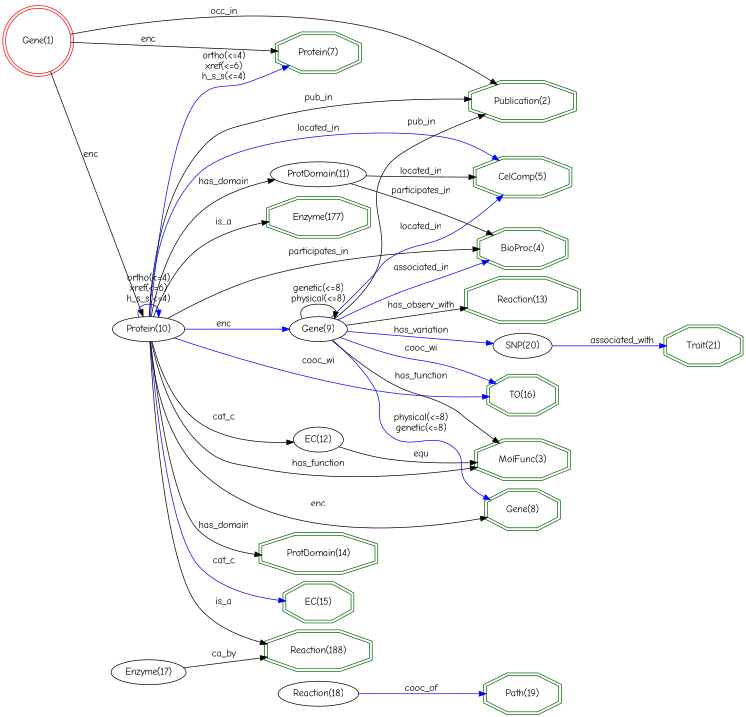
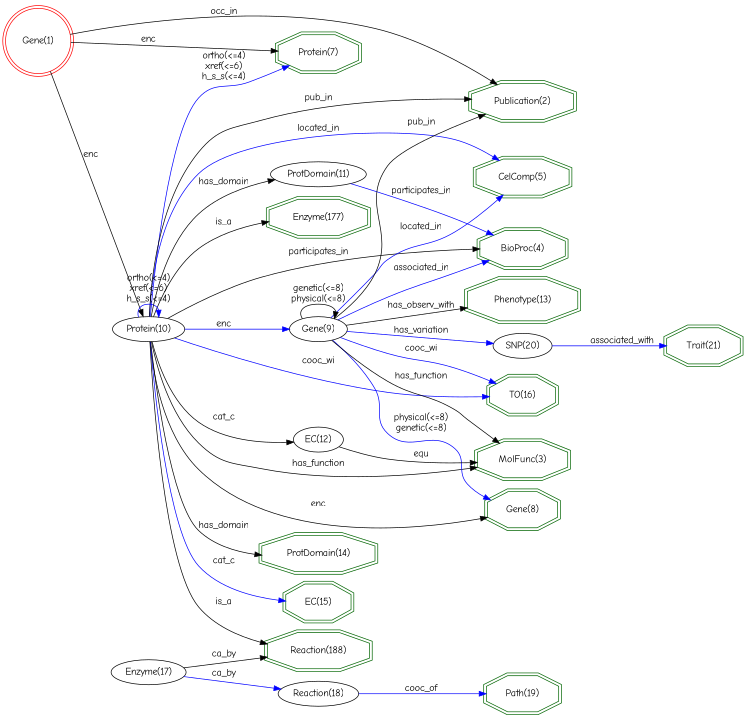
(417, 177) -> none
(420, 206) -> (420, 206)
(523, 300) -> (523, 300)
none -> (229, 682)
